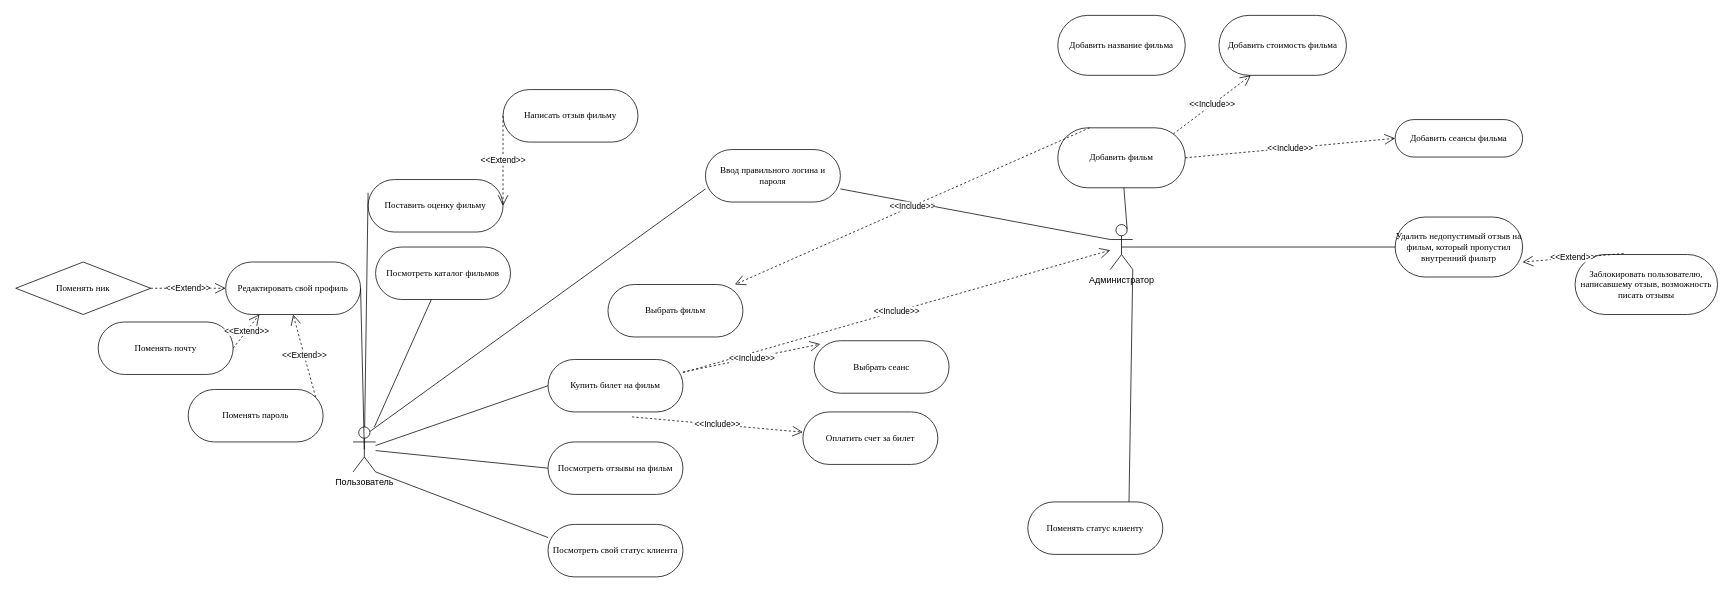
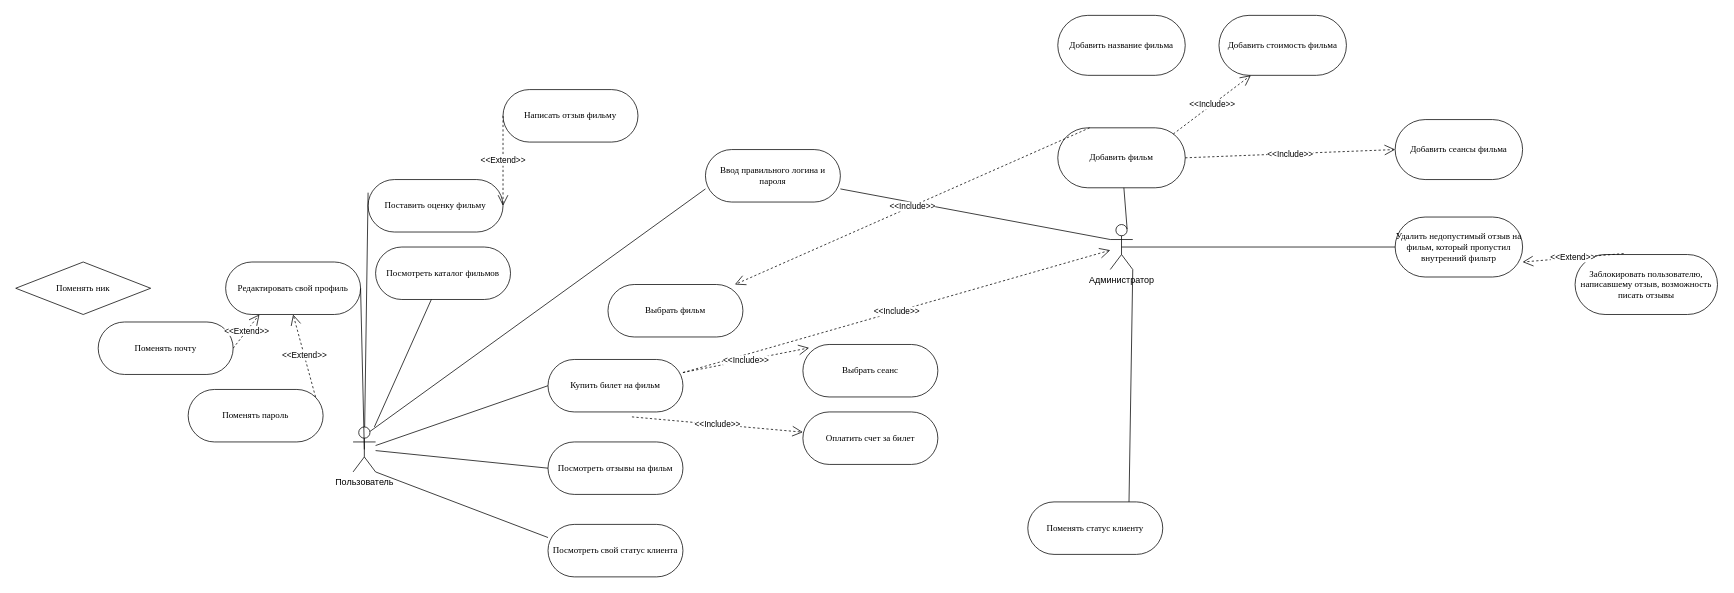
(1459, 138) -> (1459, 150)
(187, 288) -> none
(882, 367) -> (870, 371)
